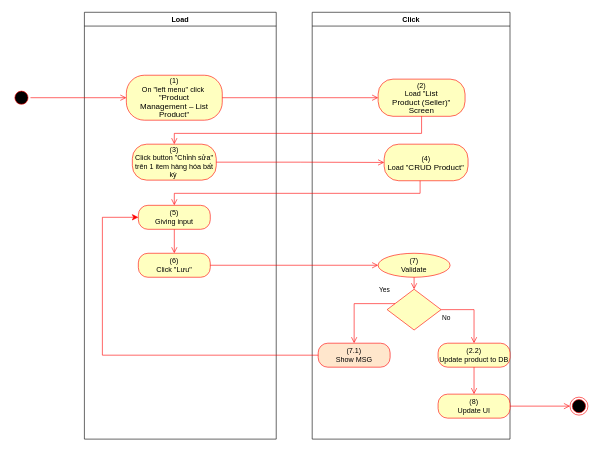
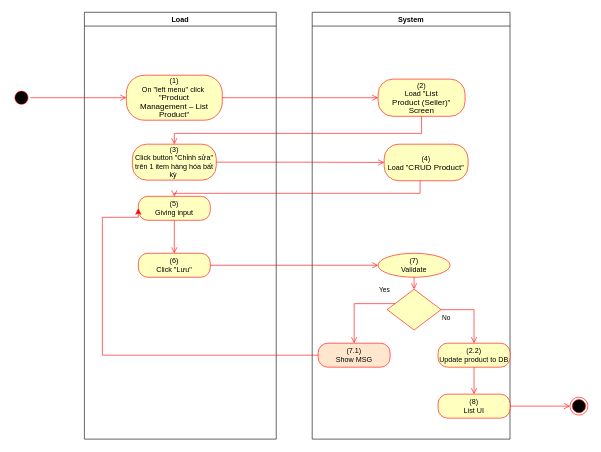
(411, 20) -> (411, 20)
(174, 218) -> (174, 209)
(474, 407) -> (474, 407)
